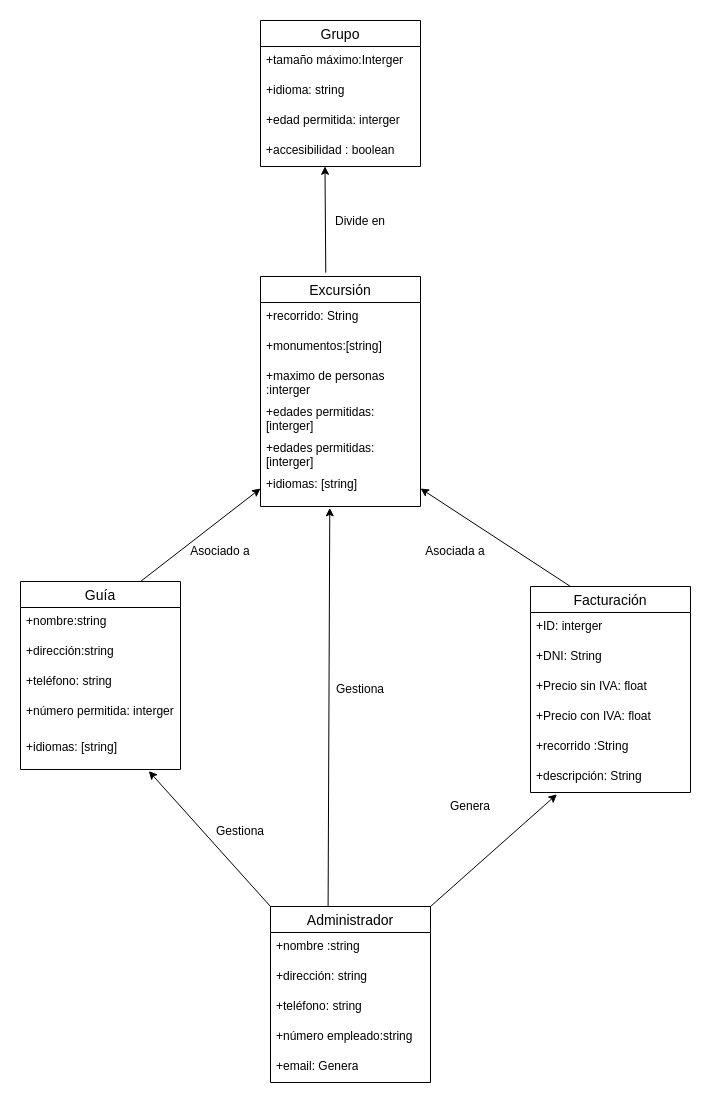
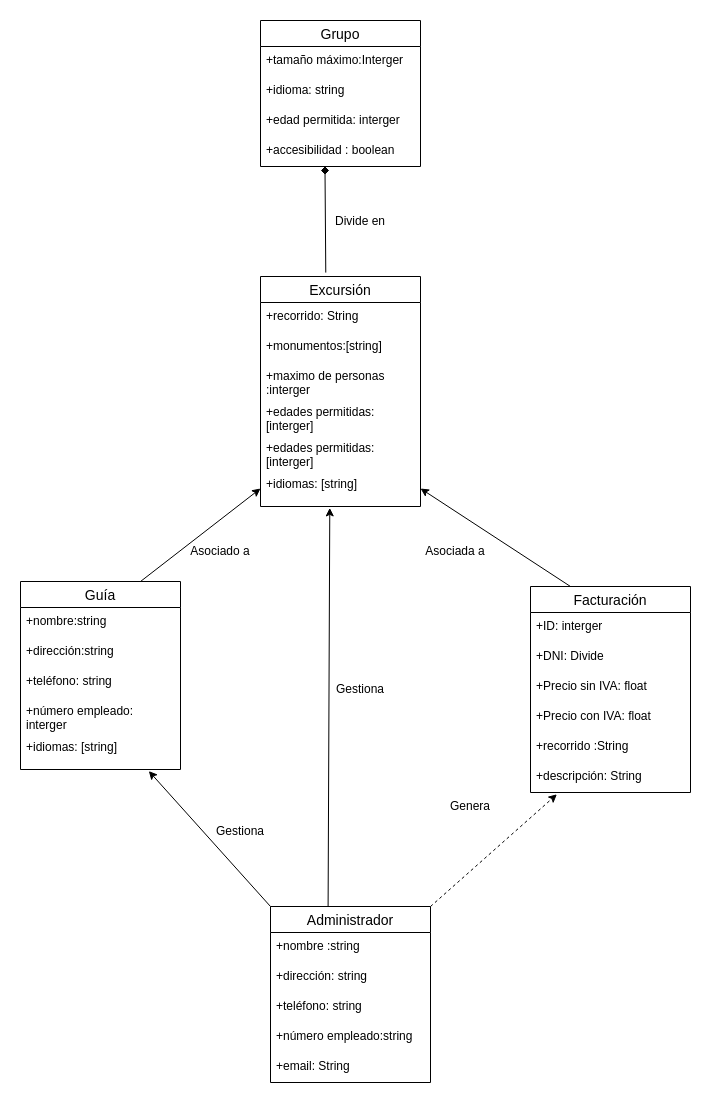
(325, 174) -> (325, 175)
(572, 657) -> (571, 657)
(102, 719) -> (102, 719)
(492, 852) -> (492, 852)
(317, 1067) -> (316, 1067)
